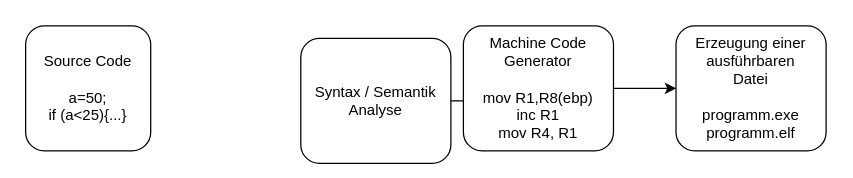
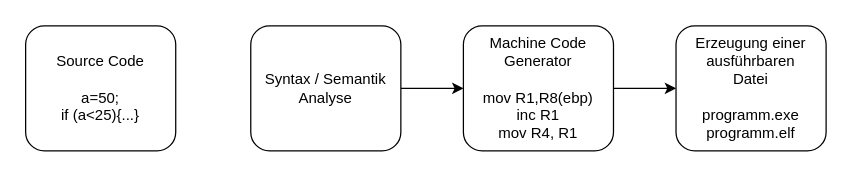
(88, 88) -> (101, 88)
(376, 101) -> (326, 88)
